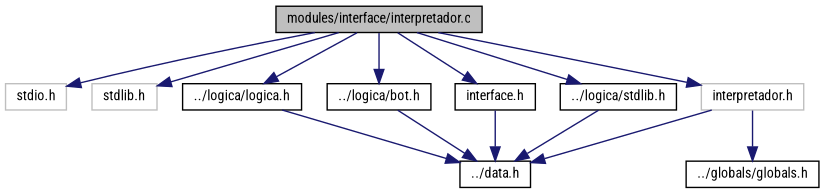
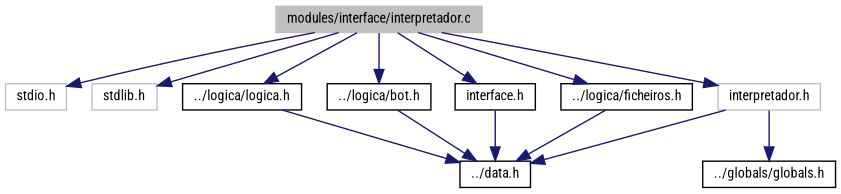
(379, 19) -> (379, 19)
(618, 97) -> (627, 97)
